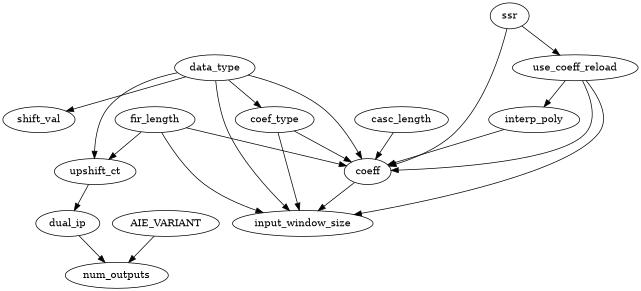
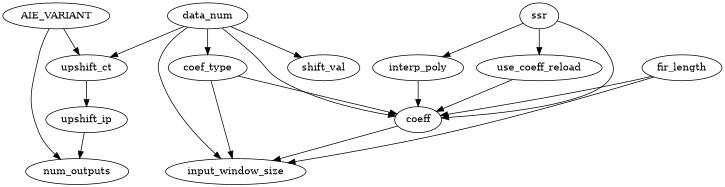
(215, 68) -> (208, 16)
(557, 91) -> (486, 39)
(402, 120) -> none
(128, 143) -> (70, 39)
(513, 178) -> none
(68, 223) -> (87, 120)
